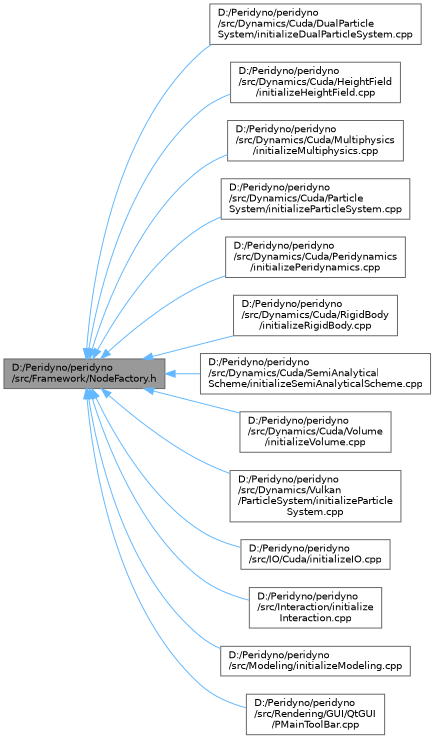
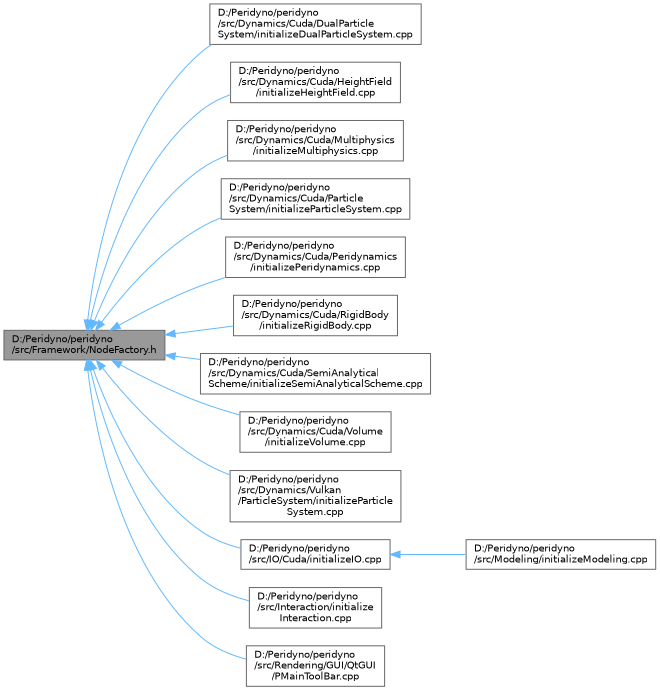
(130, 538) -> (433, 554)
